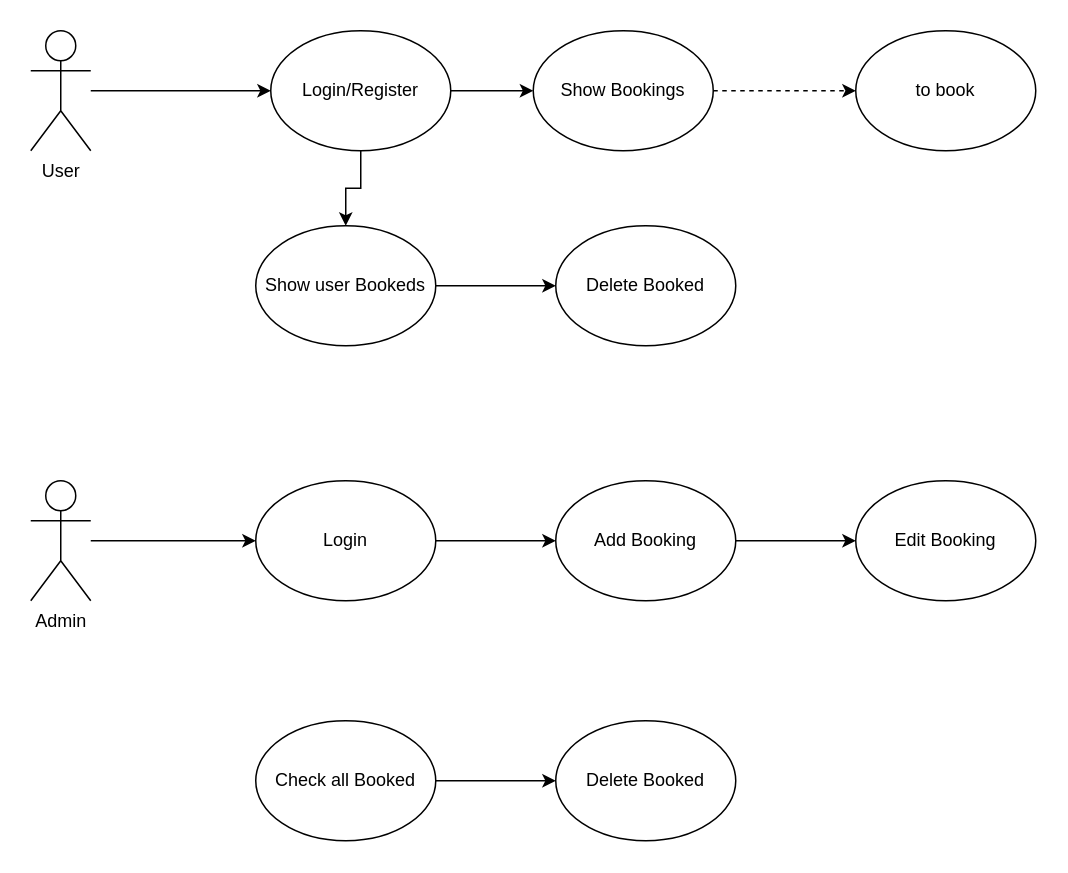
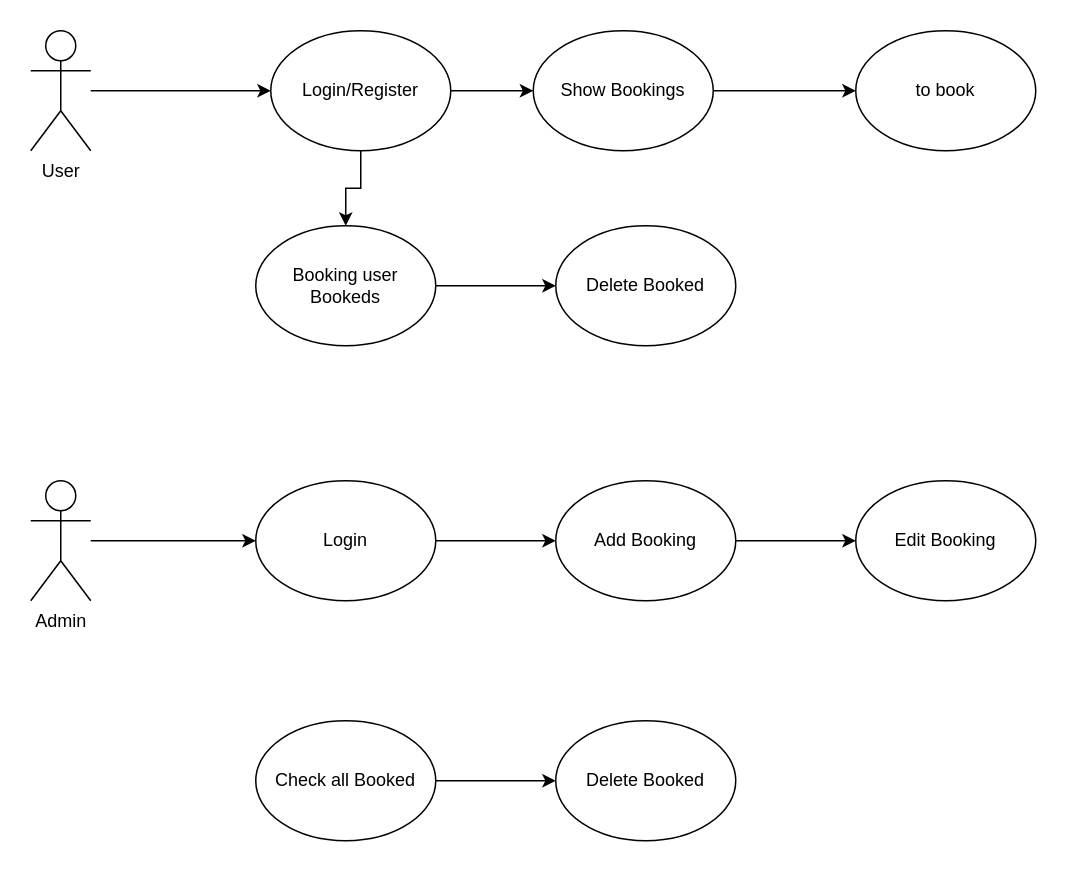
(781, 91) -> (781, 91)
(346, 286) -> (346, 286)
